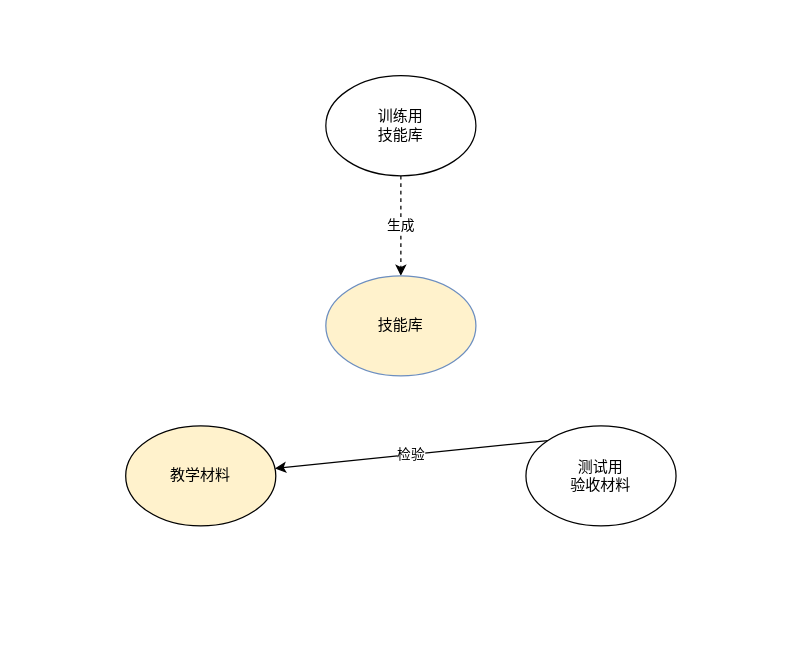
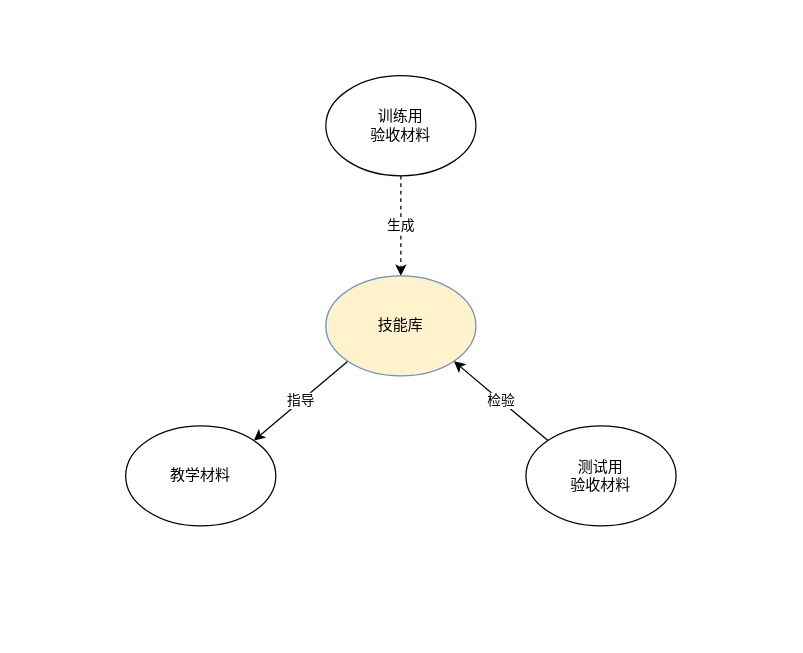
(401, 126) -> (401, 126)
none -> (304, 398)
(415, 454) -> (504, 403)
(201, 476) -> (201, 476)
